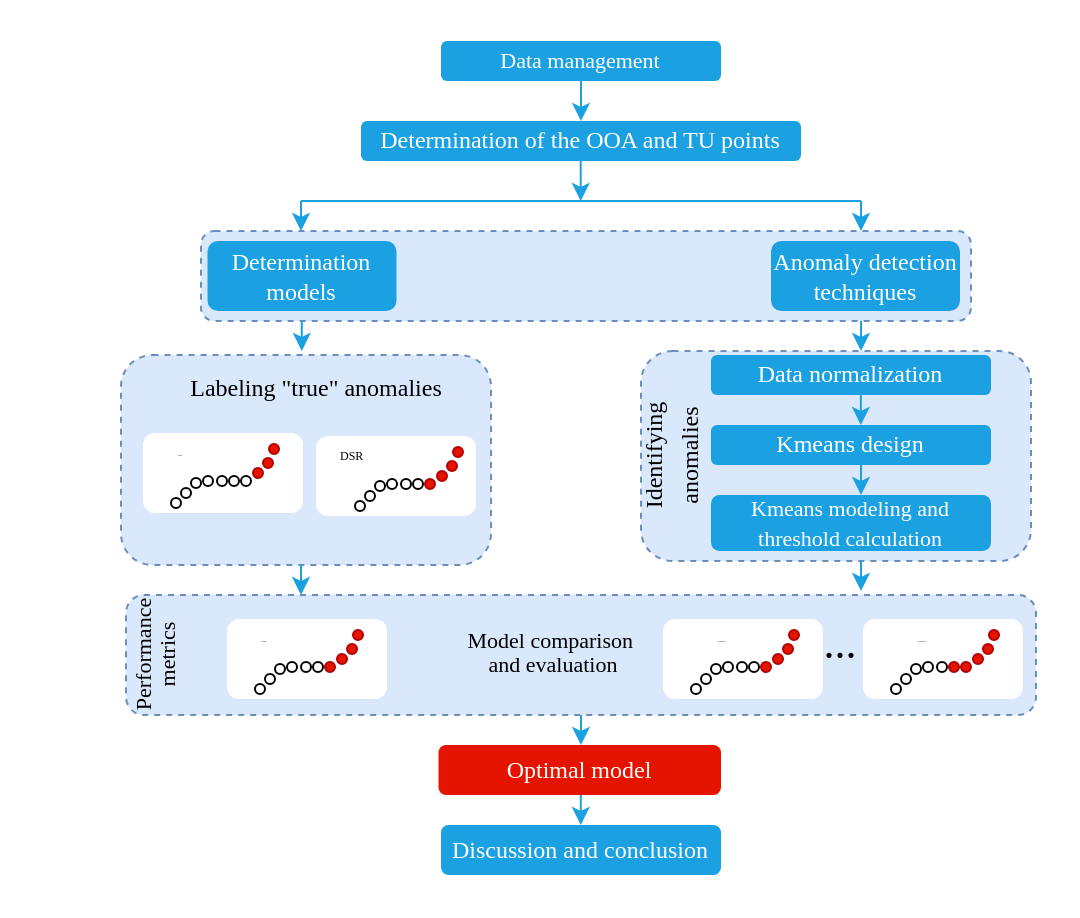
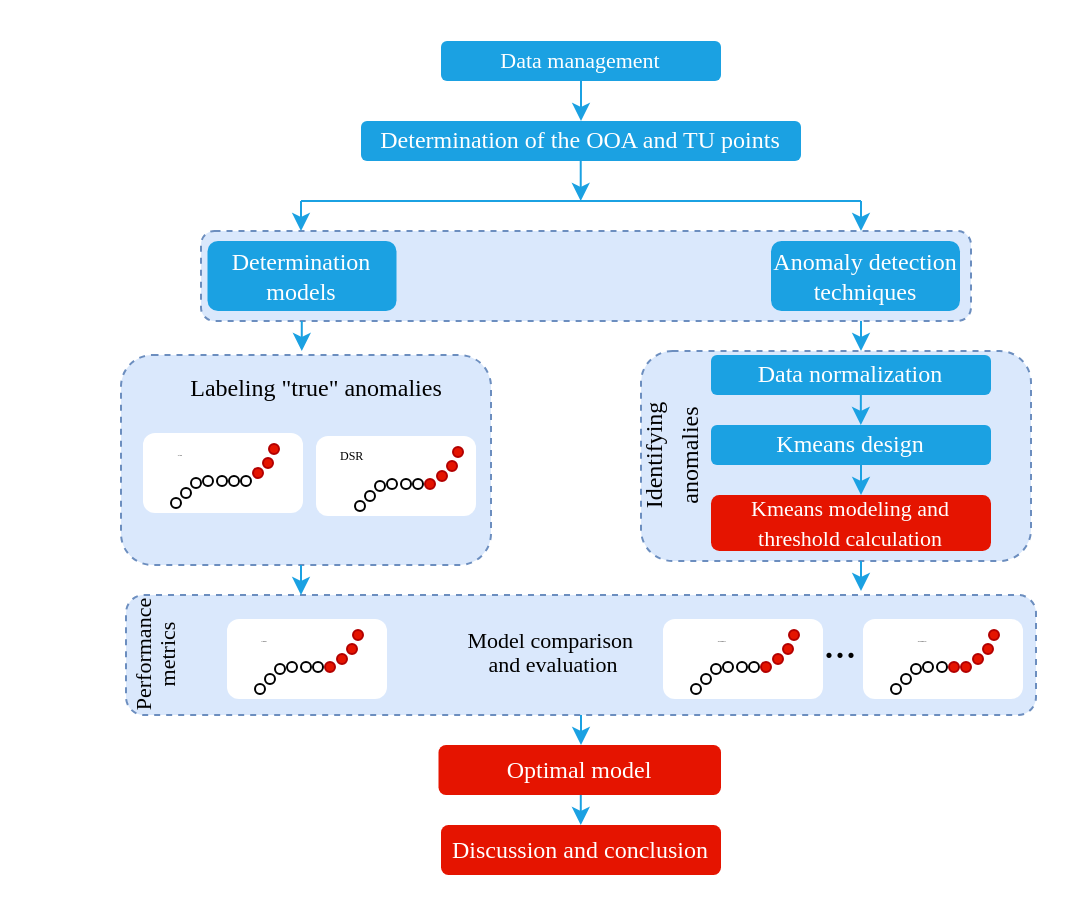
(851, 523) -> (851, 523)
(581, 850) -> (581, 850)
